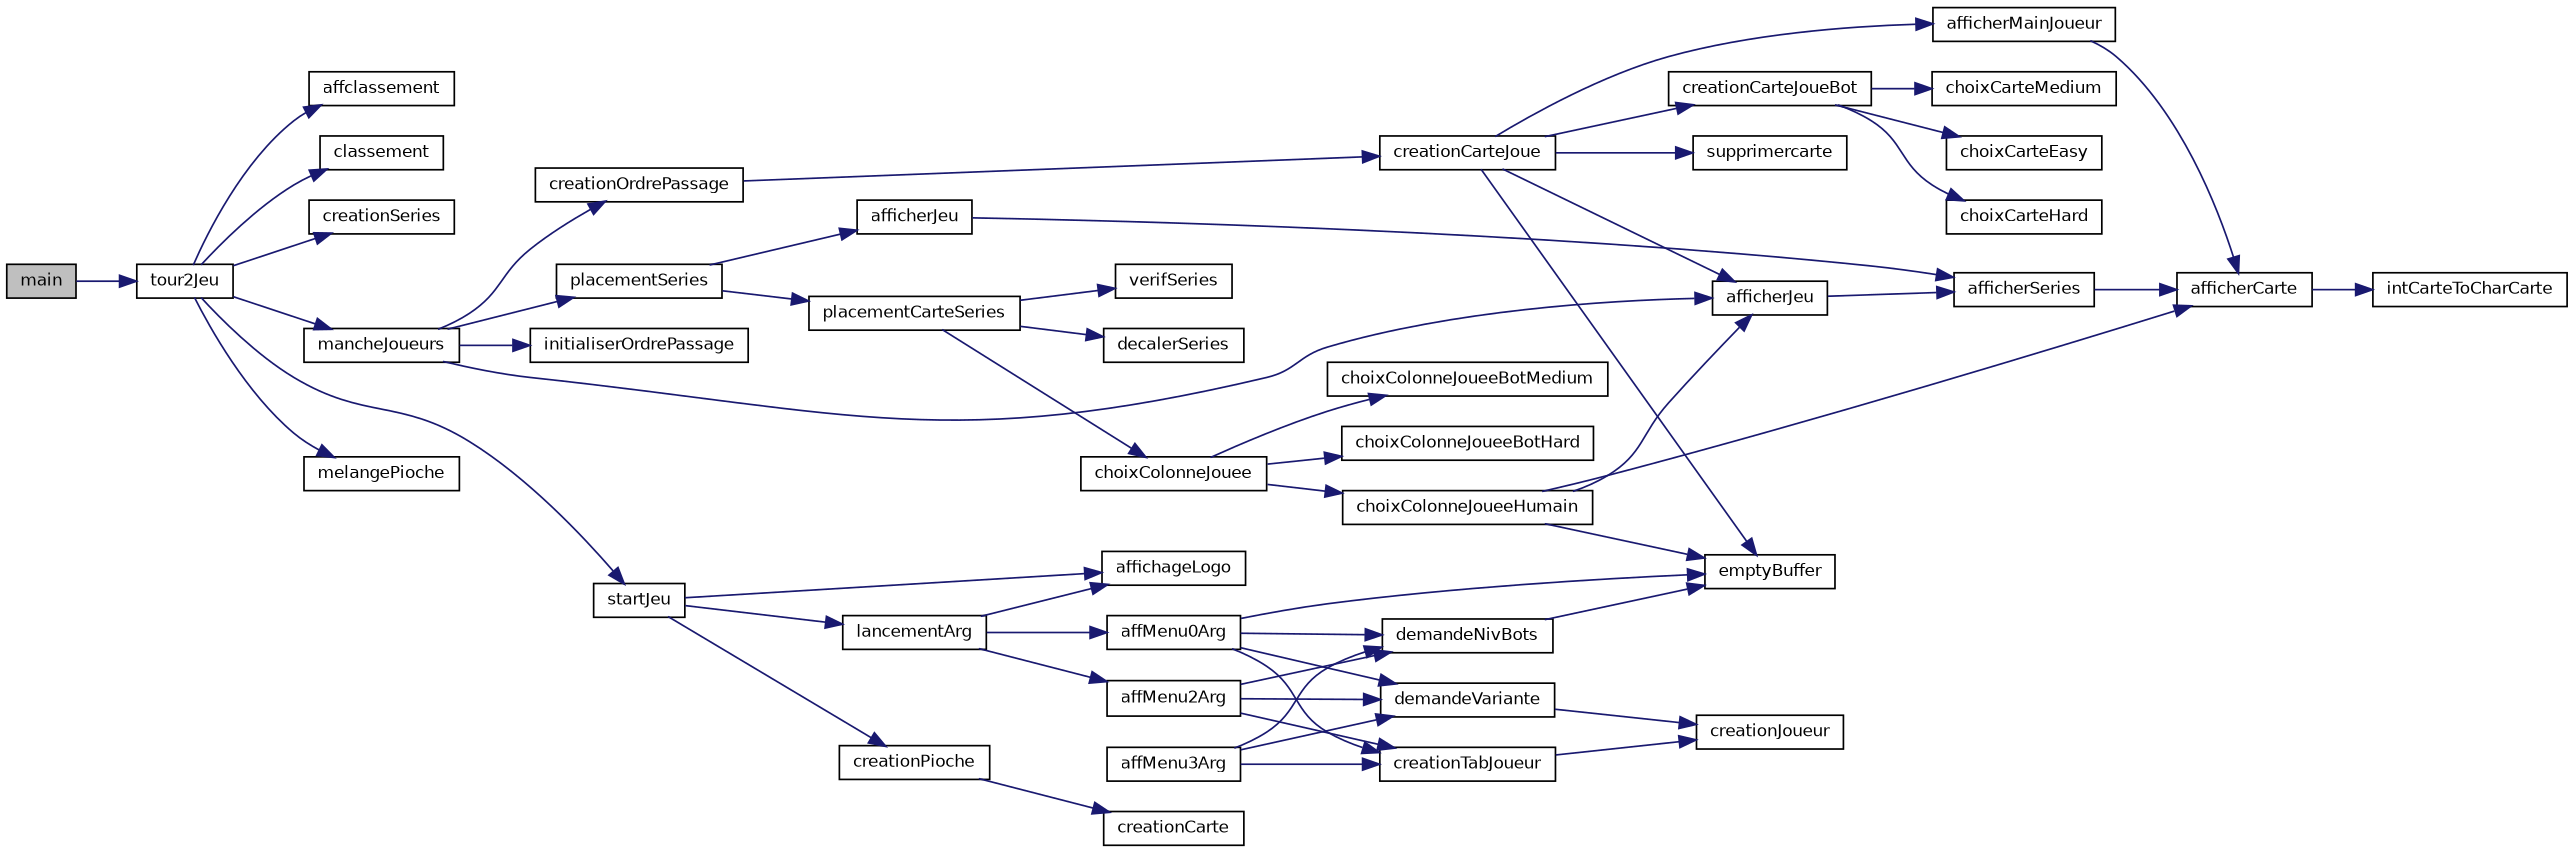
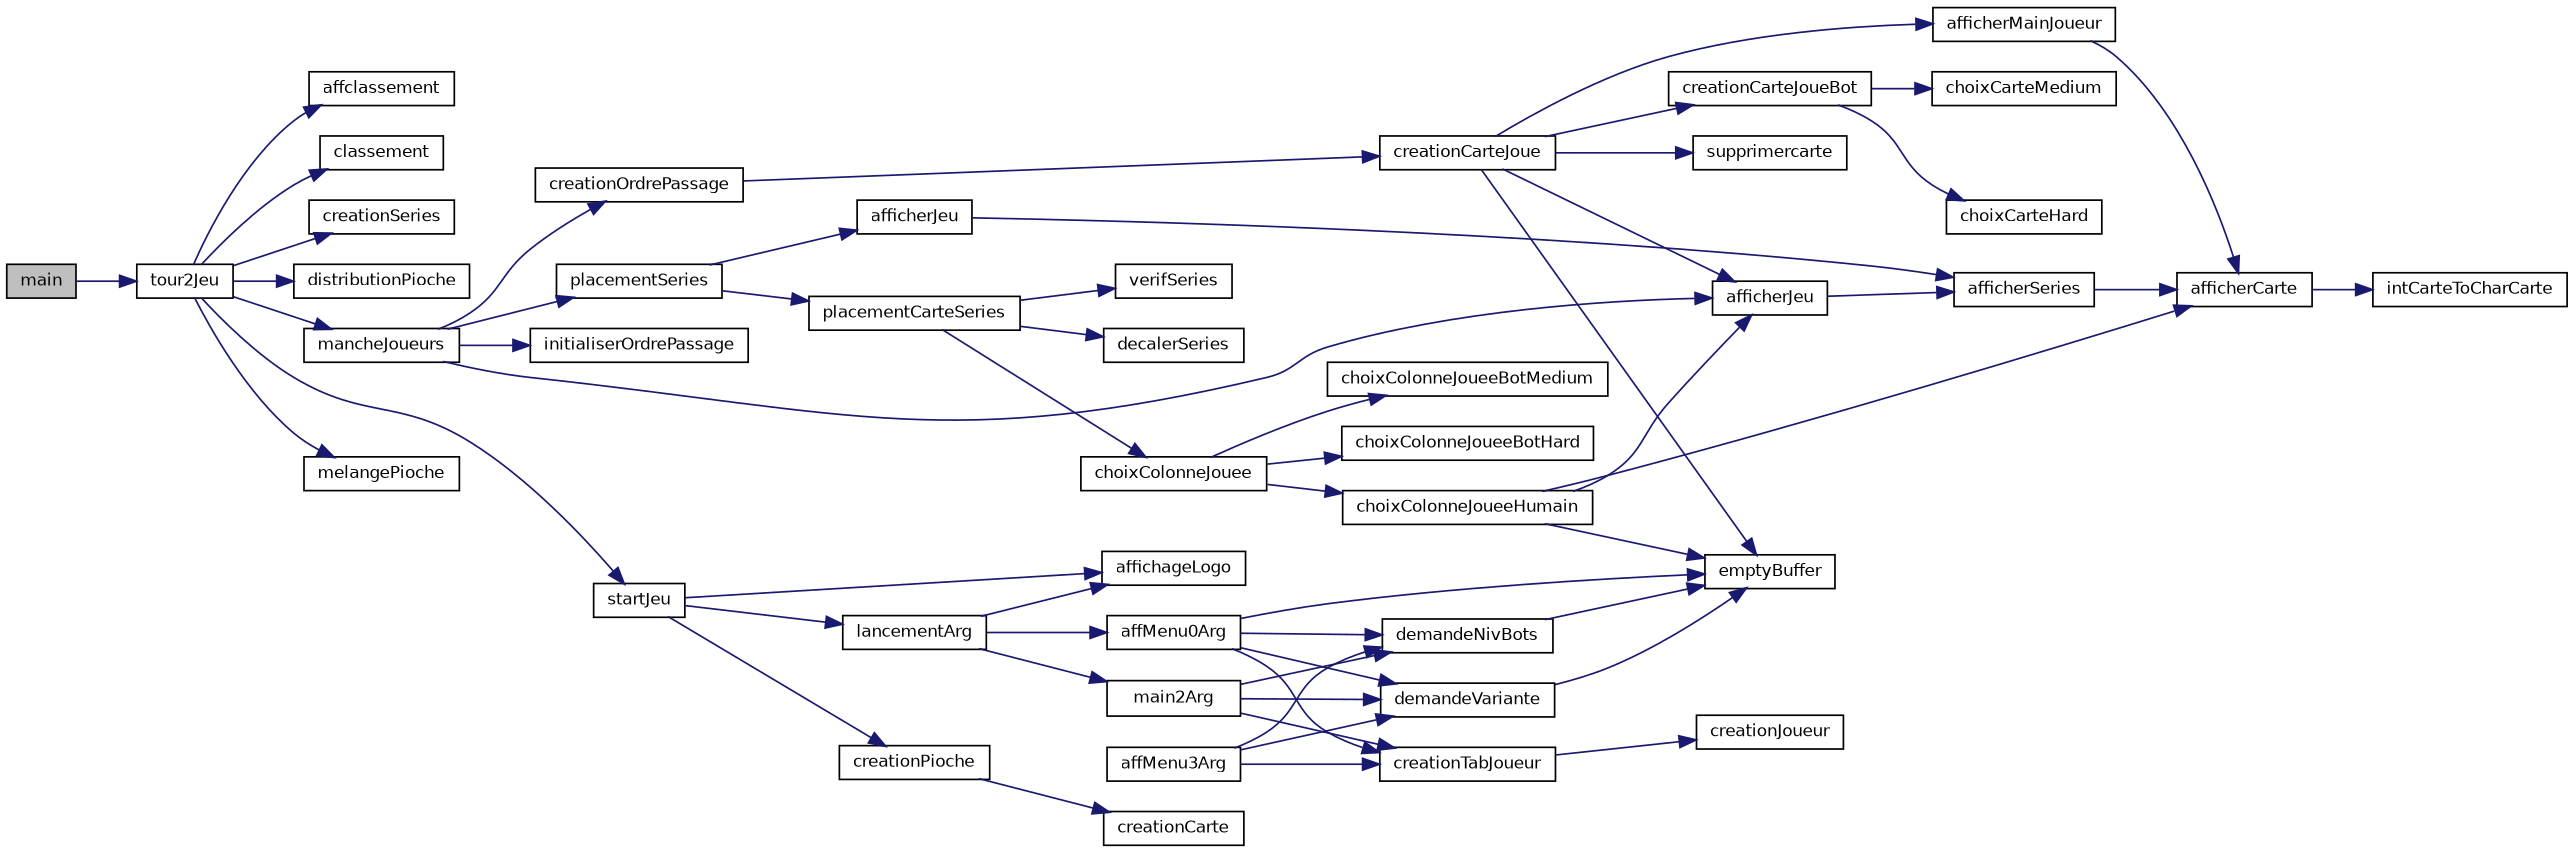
(2024, 153) -> none
none -> (382, 281)
(1174, 698) -> (1174, 698)
(1617, 716) -> (1648, 649)
